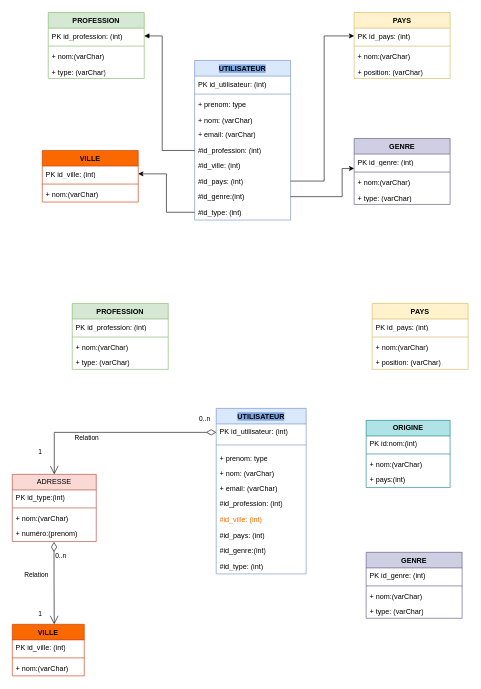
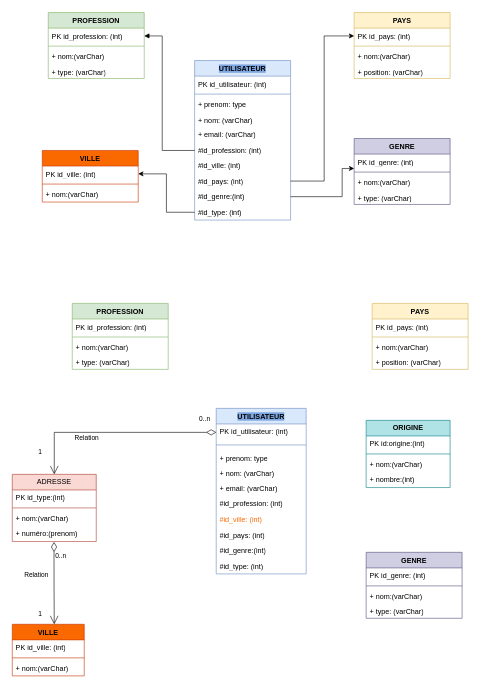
(395, 444) -> (402, 444)
(391, 480) -> (395, 480)
